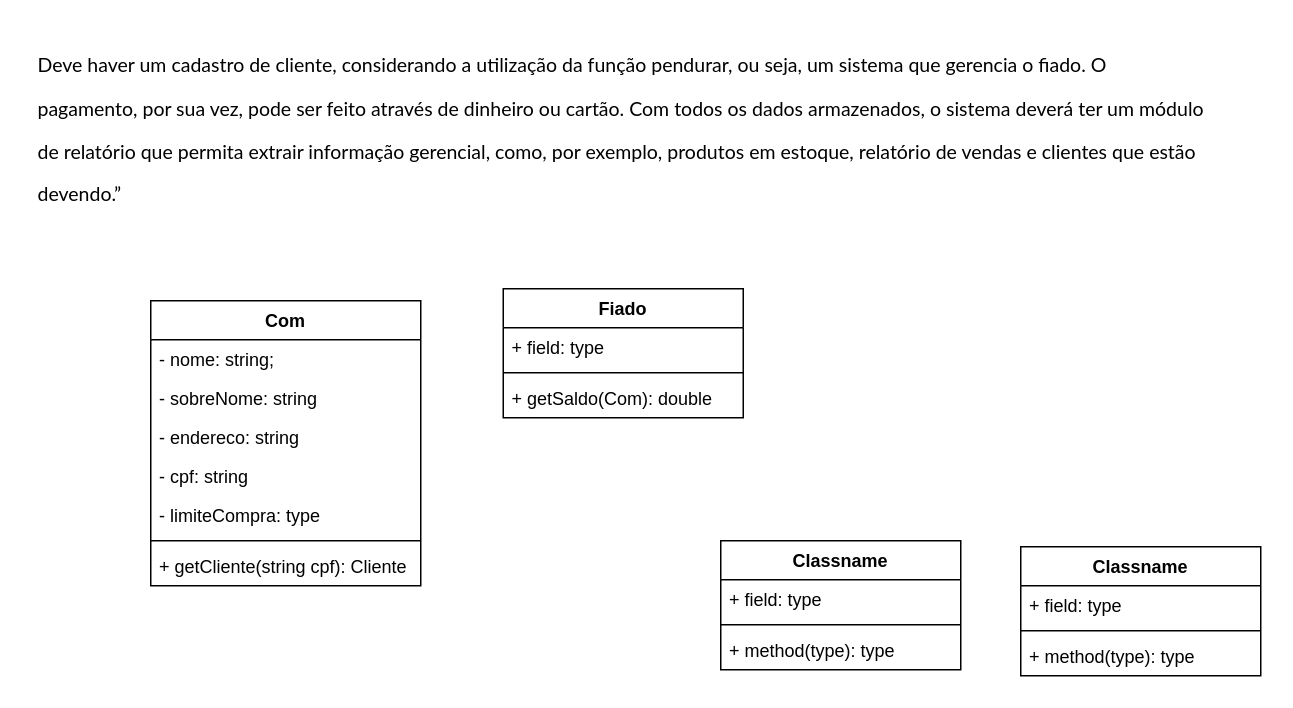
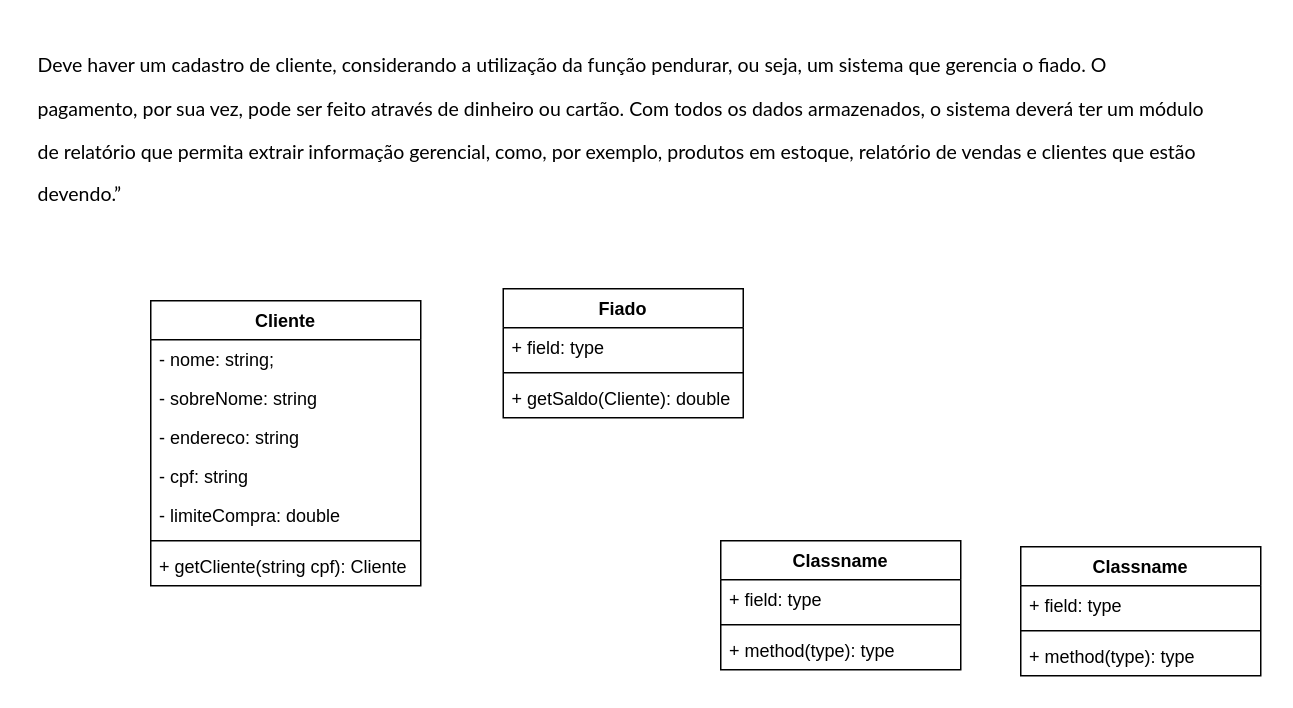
(285, 321) -> (285, 321)
(616, 399) -> (631, 399)
(246, 516) -> (254, 516)
